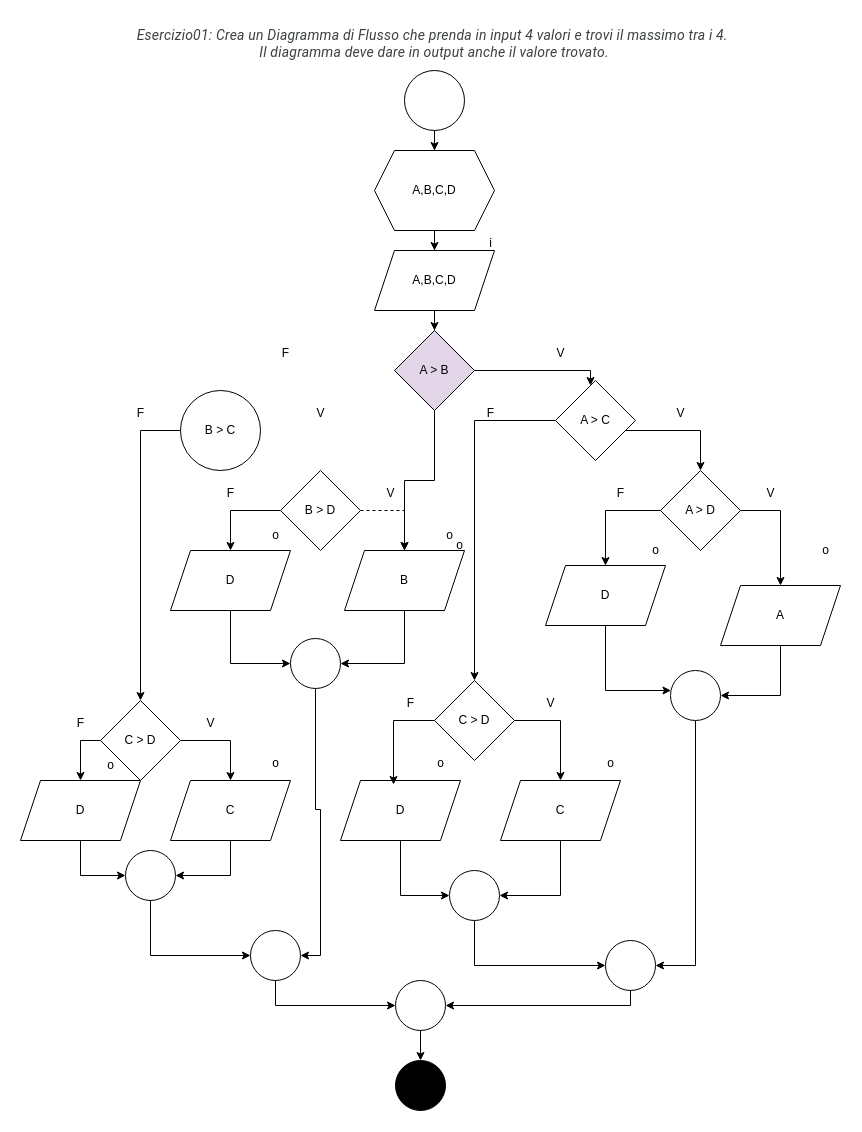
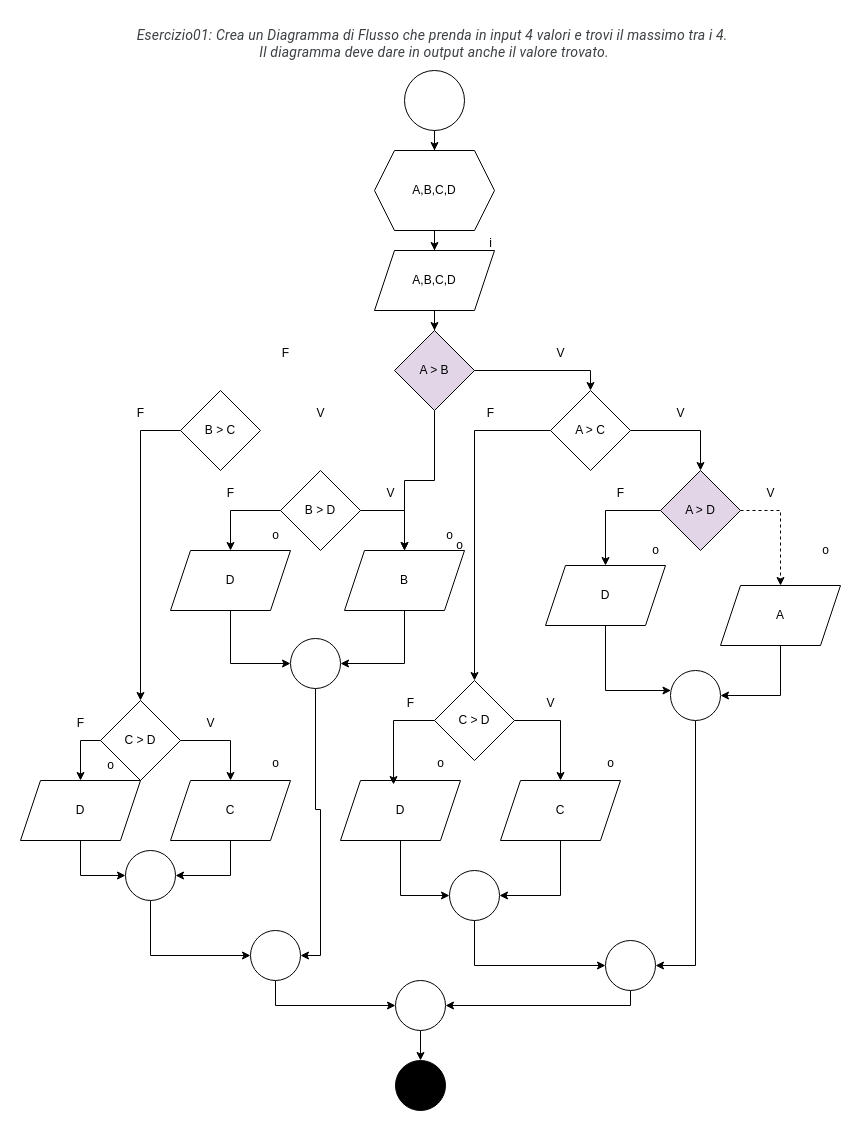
(596, 421) -> (591, 431)
(221, 431) -> (221, 431)
(382, 511) -> (382, 511)
(701, 511) -> (701, 511)
(781, 525) -> (781, 525)
